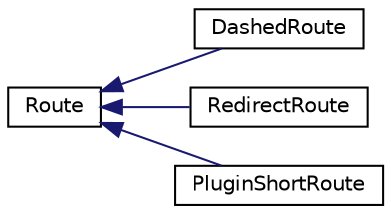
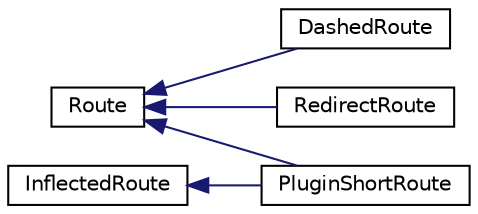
none -> (98, 185)
